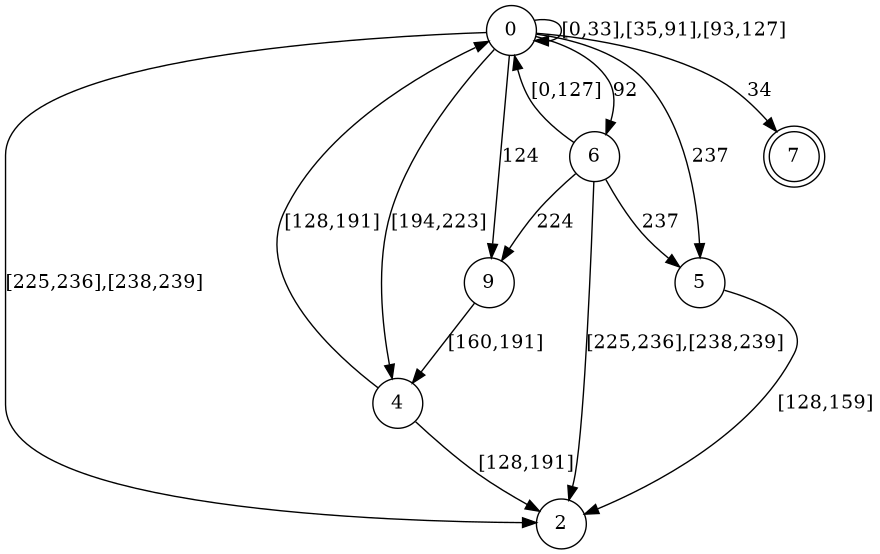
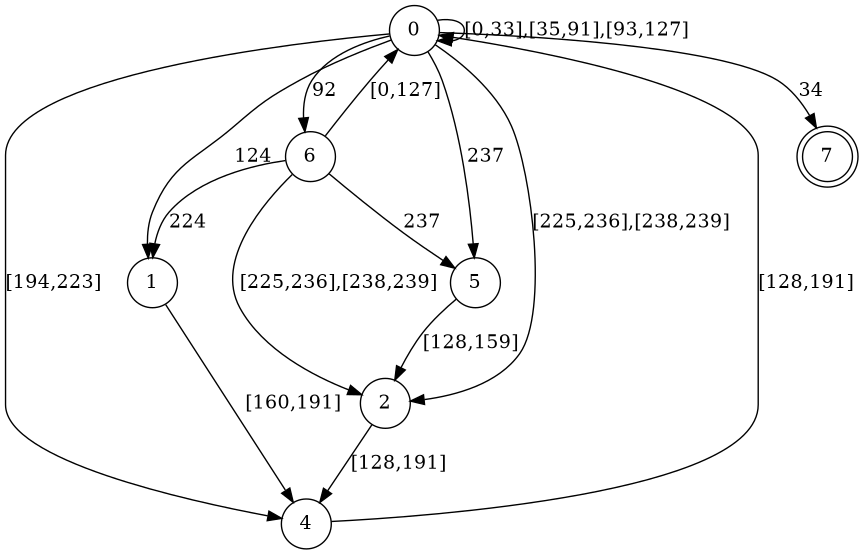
(489, 283) -> (152, 283)
(469, 467) -> (350, 458)
